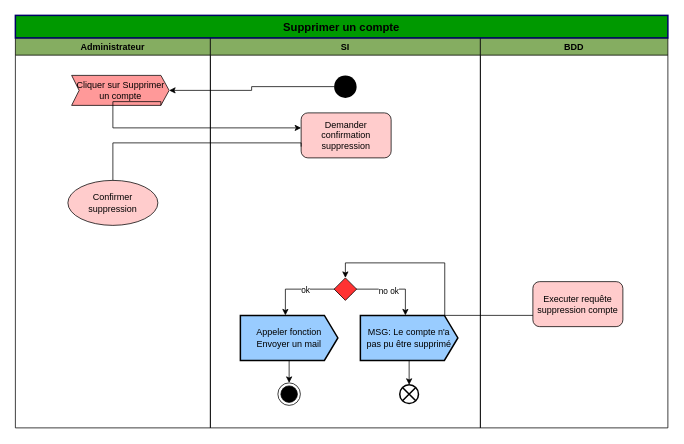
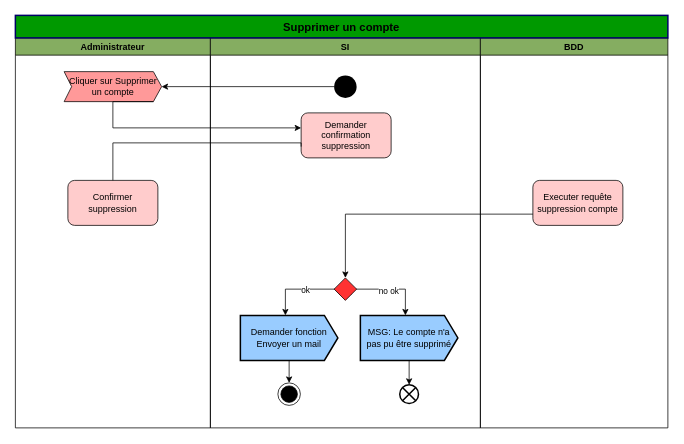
(120, 90) -> (113, 87)
(113, 203) -> (113, 203)
(578, 304) -> (578, 203)
(289, 338) -> (289, 338)
